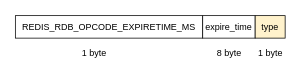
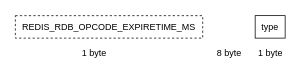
(109, 27) -> (109, 27)
(229, 27) -> none
(270, 27) -> (270, 27)
